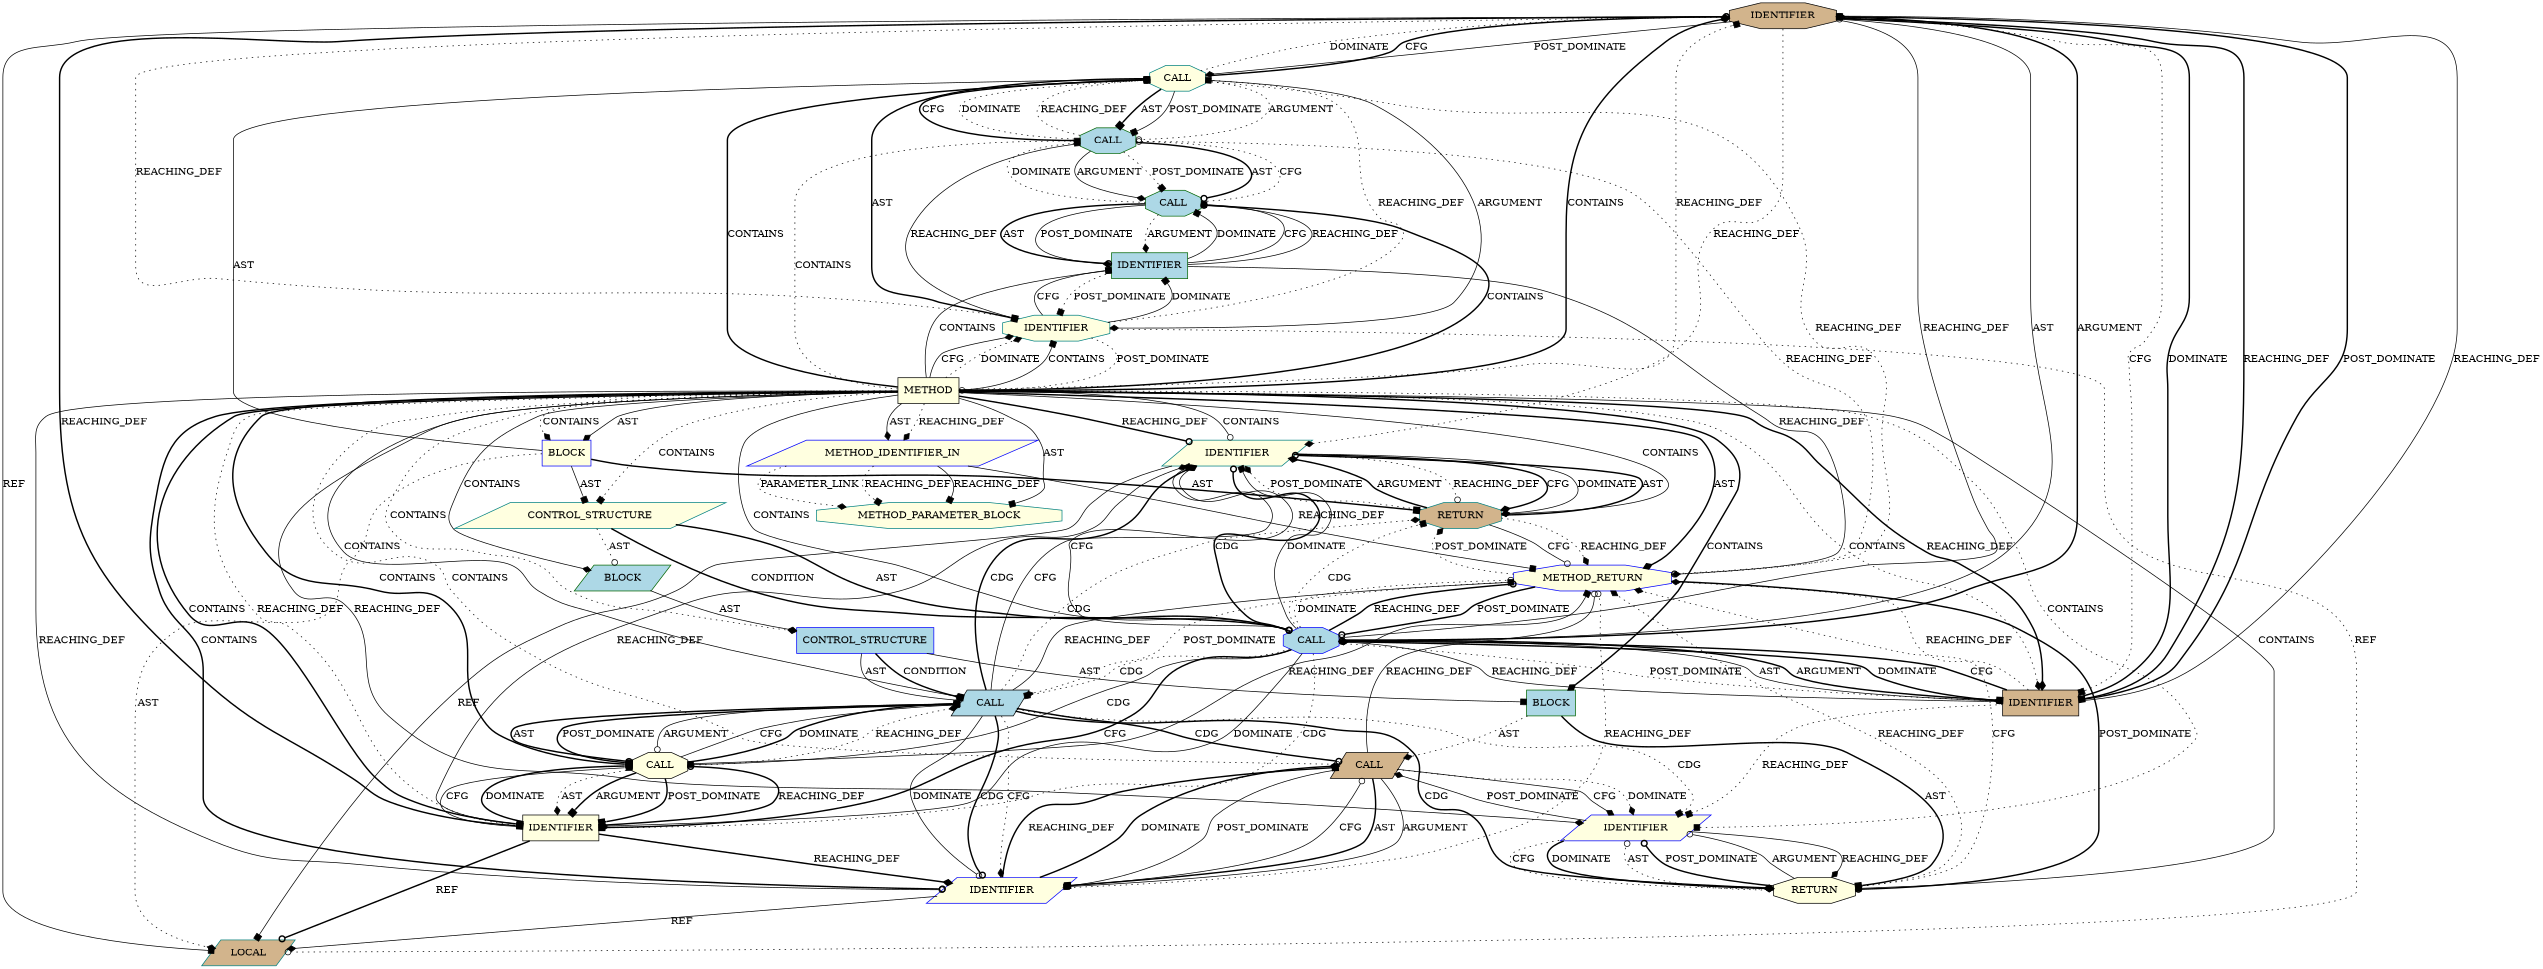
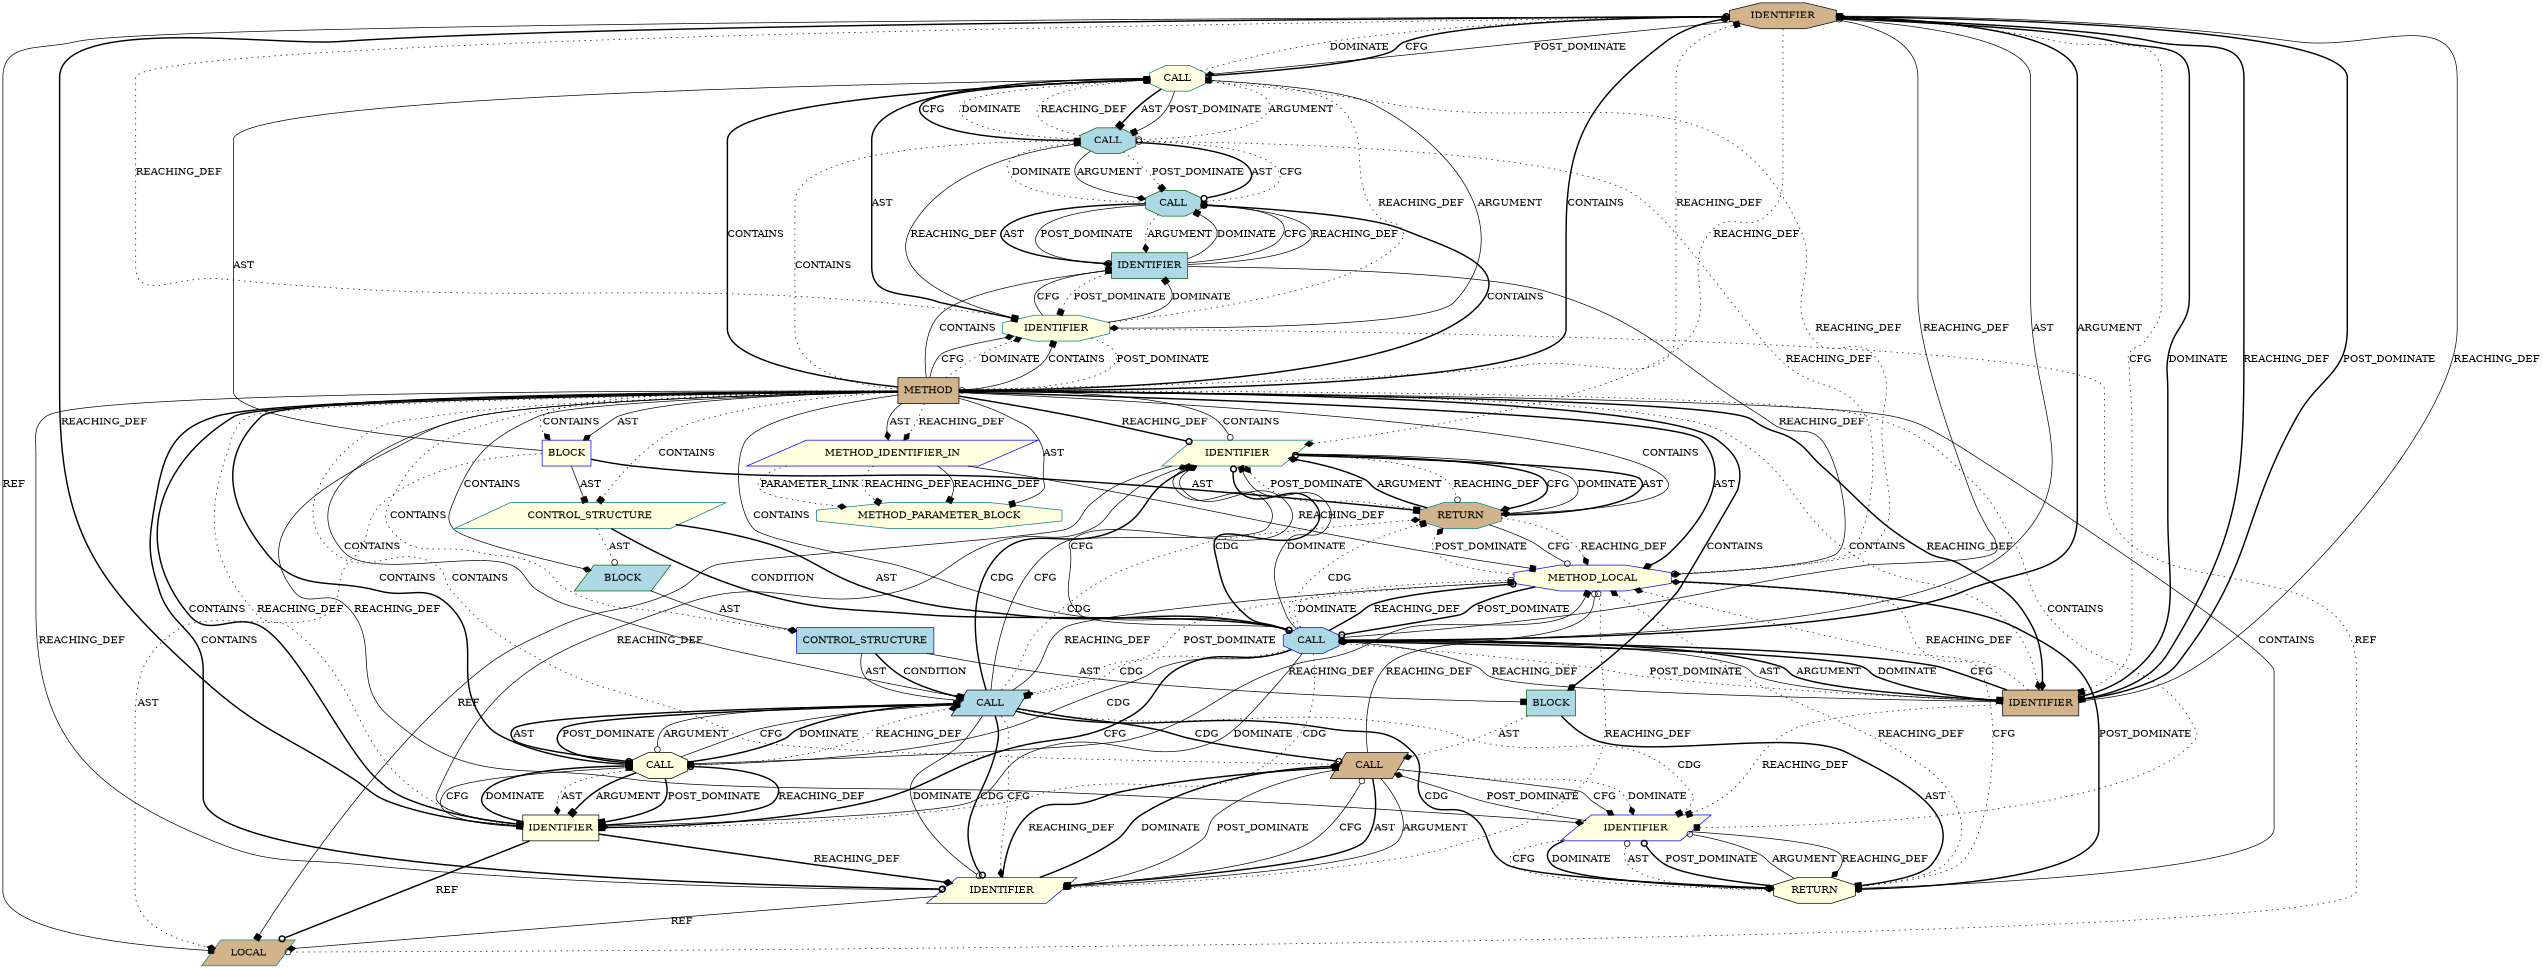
(928, 391) -> (928, 391)
(1593, 578) -> (1593, 578)
